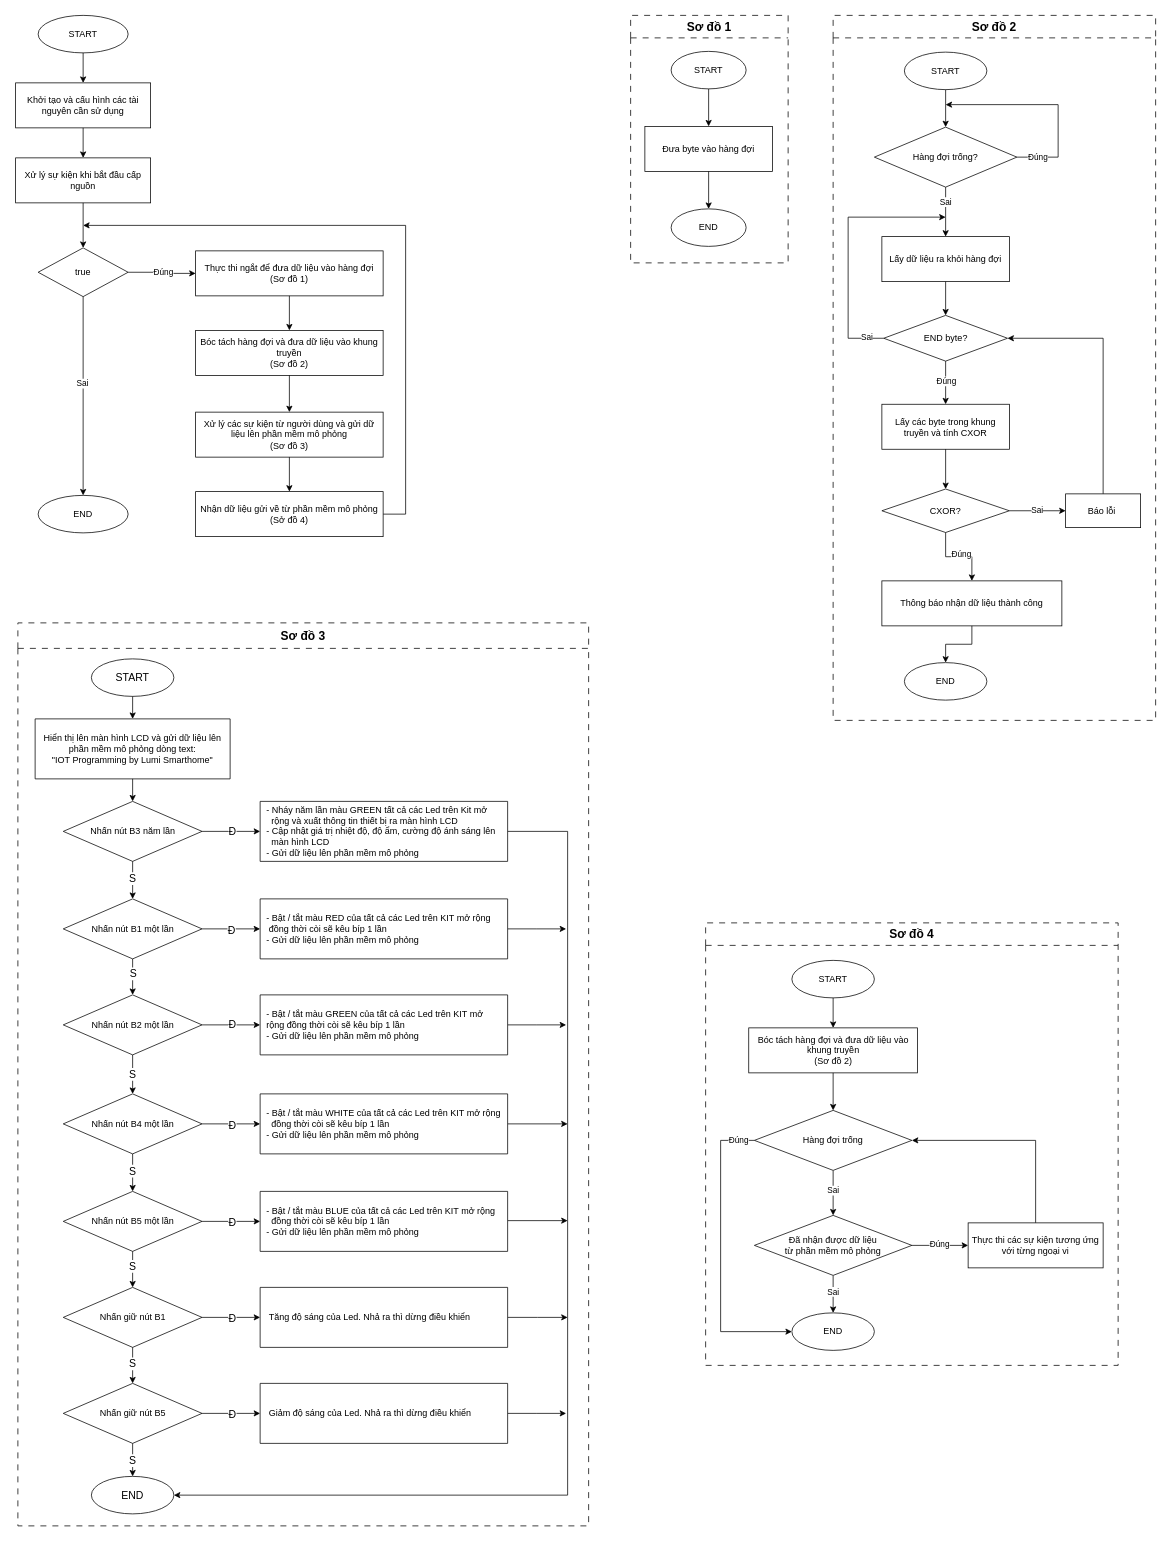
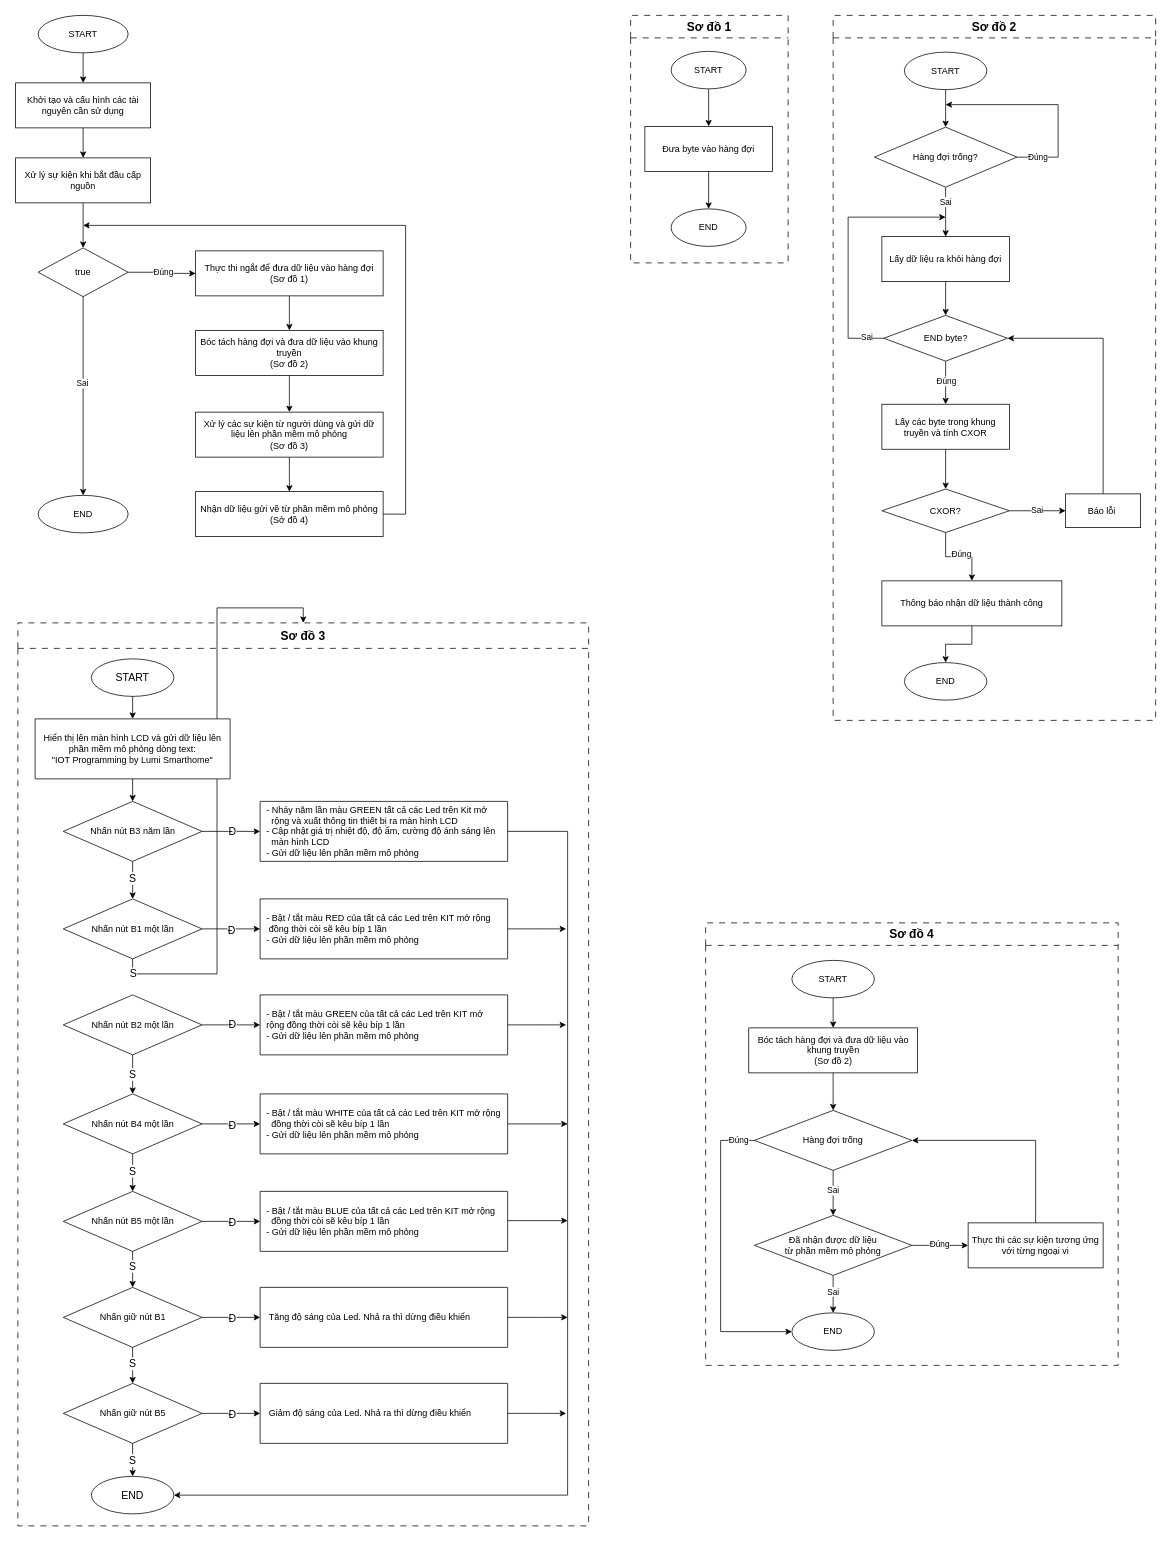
(132, 984) -> (303, 612)
